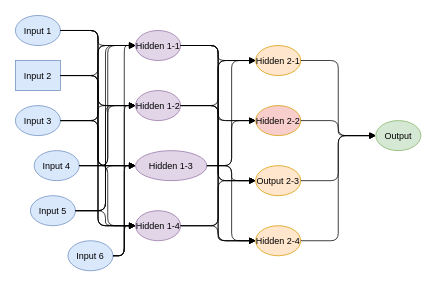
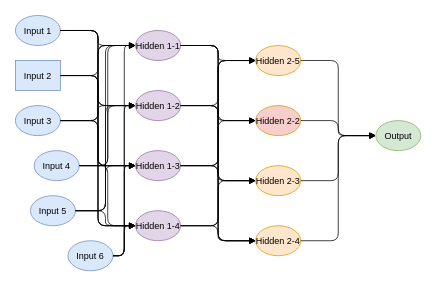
(278, 61) -> (278, 61)
(171, 165) -> (158, 165)
(278, 181) -> (278, 181)
